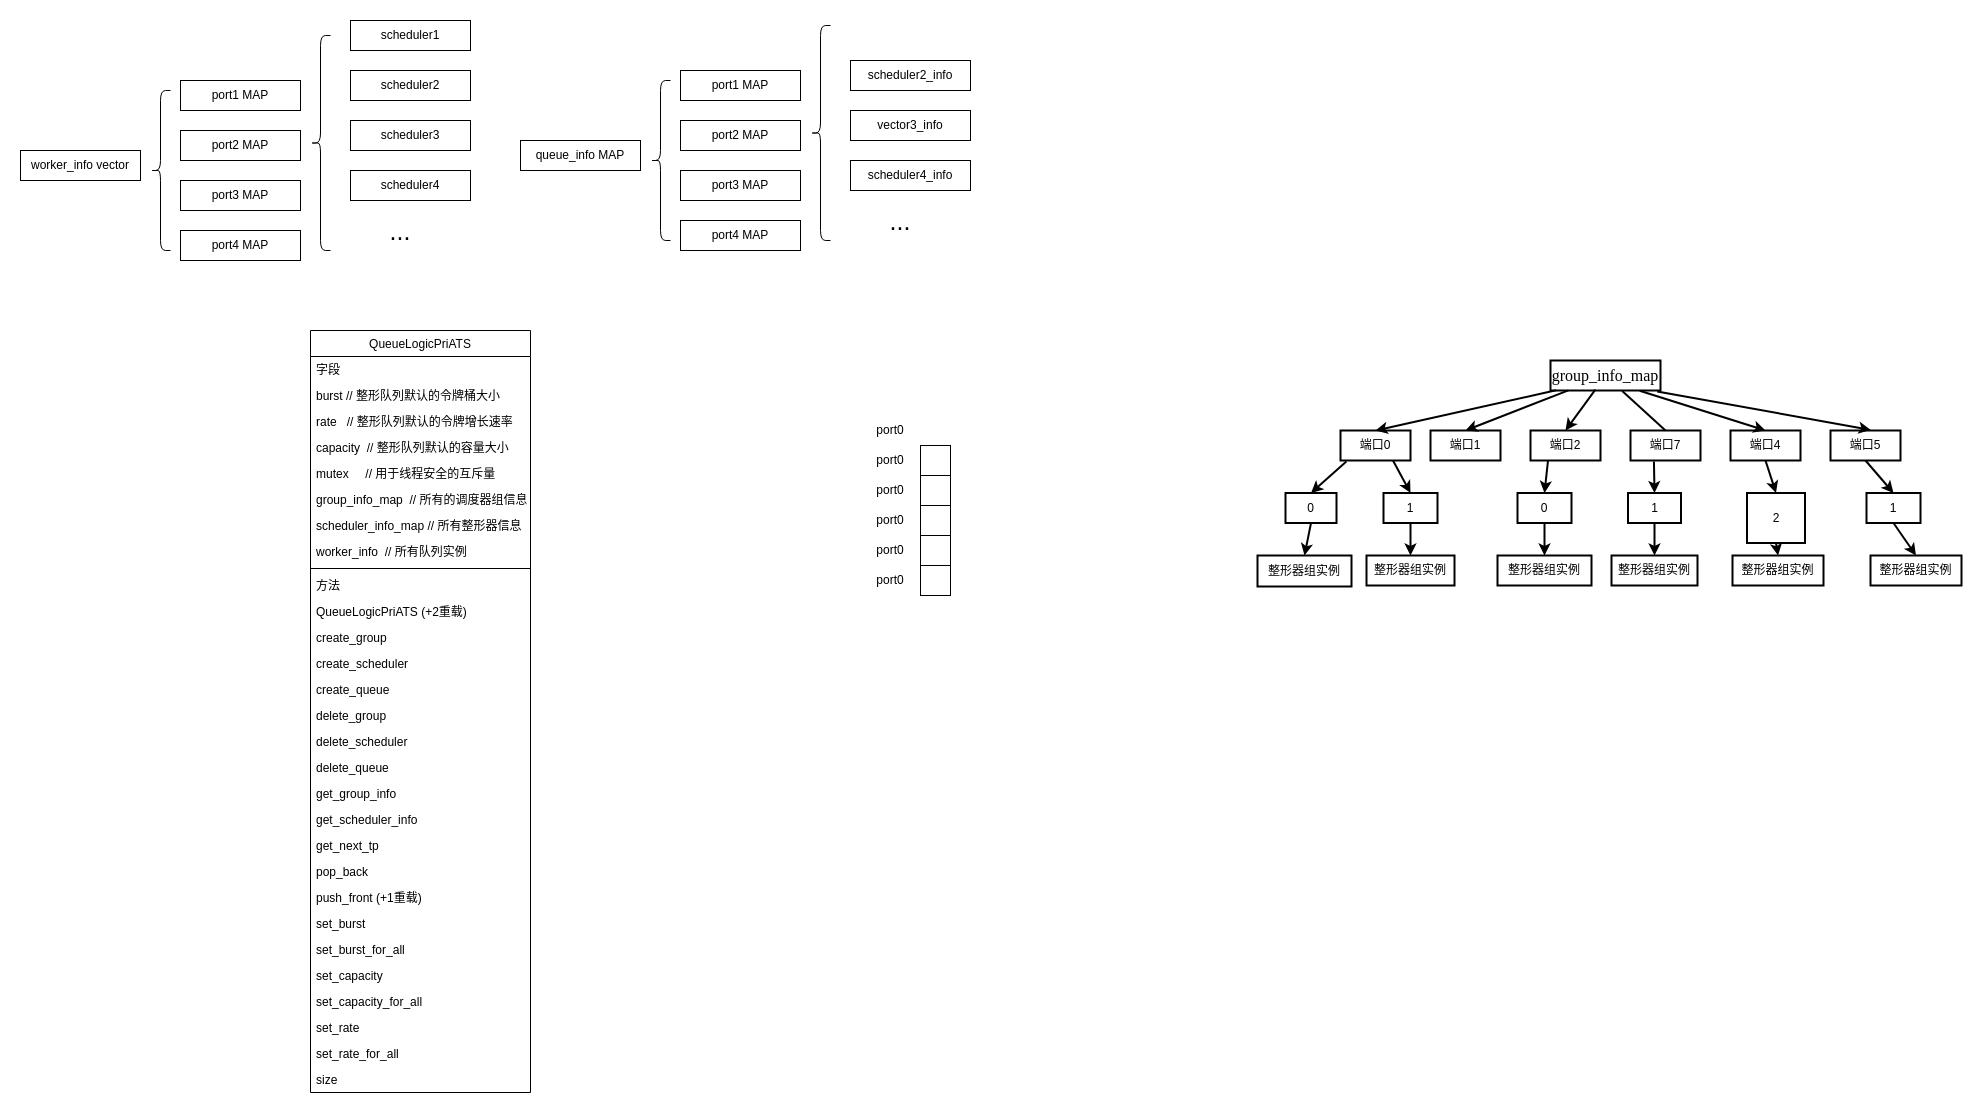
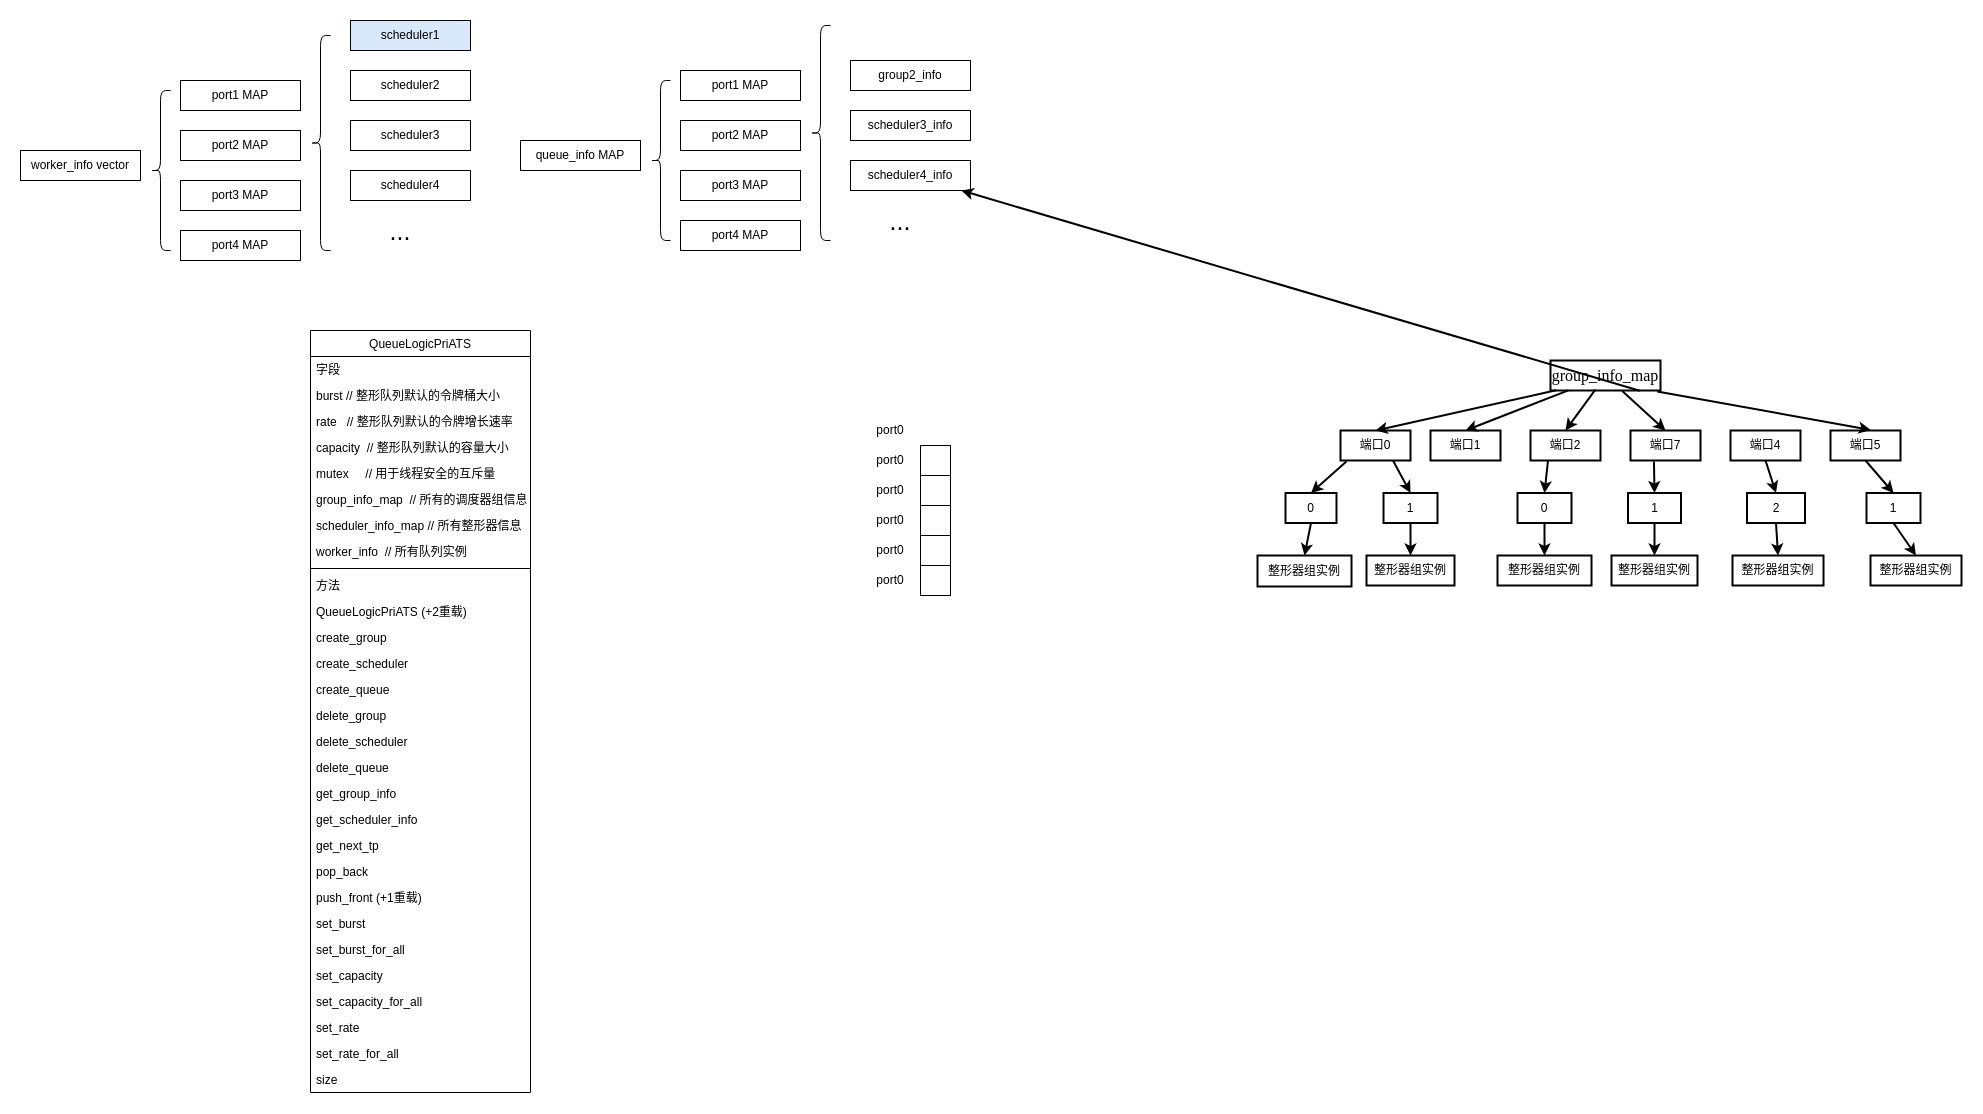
(411, 36) -> (411, 36)
(911, 76) -> (911, 76)
(911, 126) -> (911, 126)
(1698, 409) -> (1305, 292)
(1660, 425) -> (1658, 424)
(1776, 518) -> (1776, 508)
